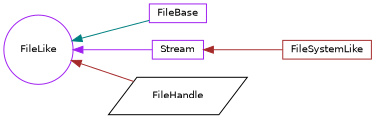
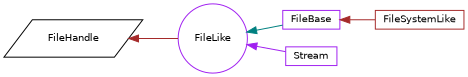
(248, 50) -> (362, 20)
(107, 73) -> (158, 38)
